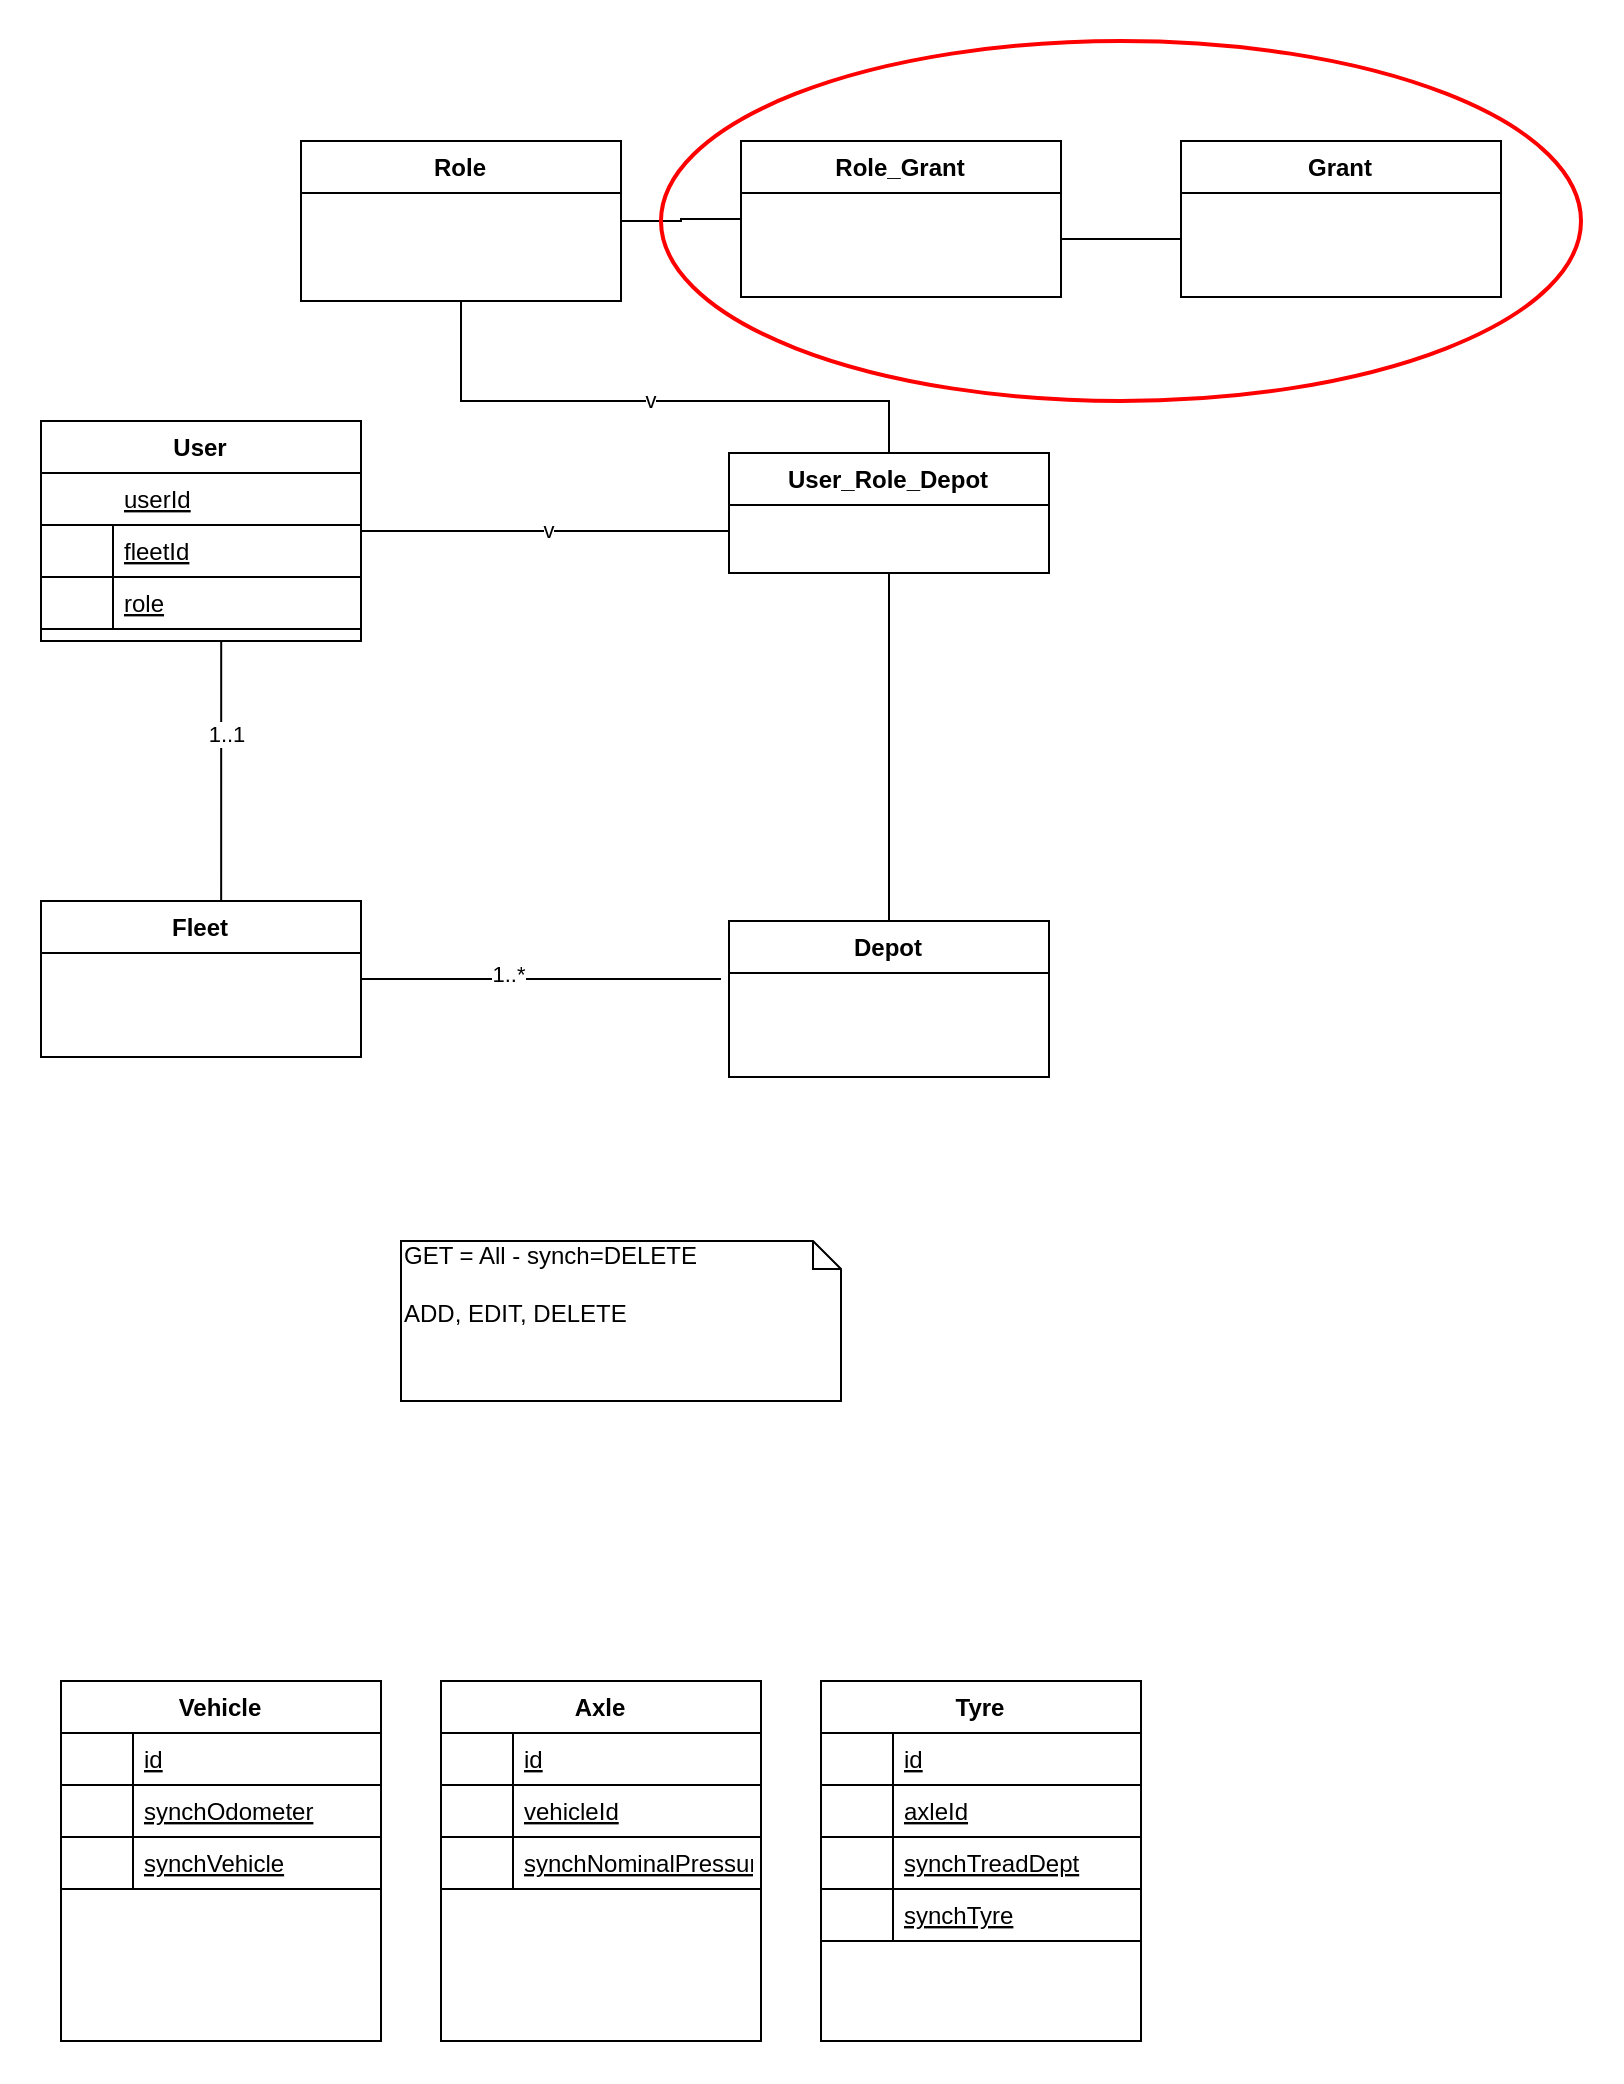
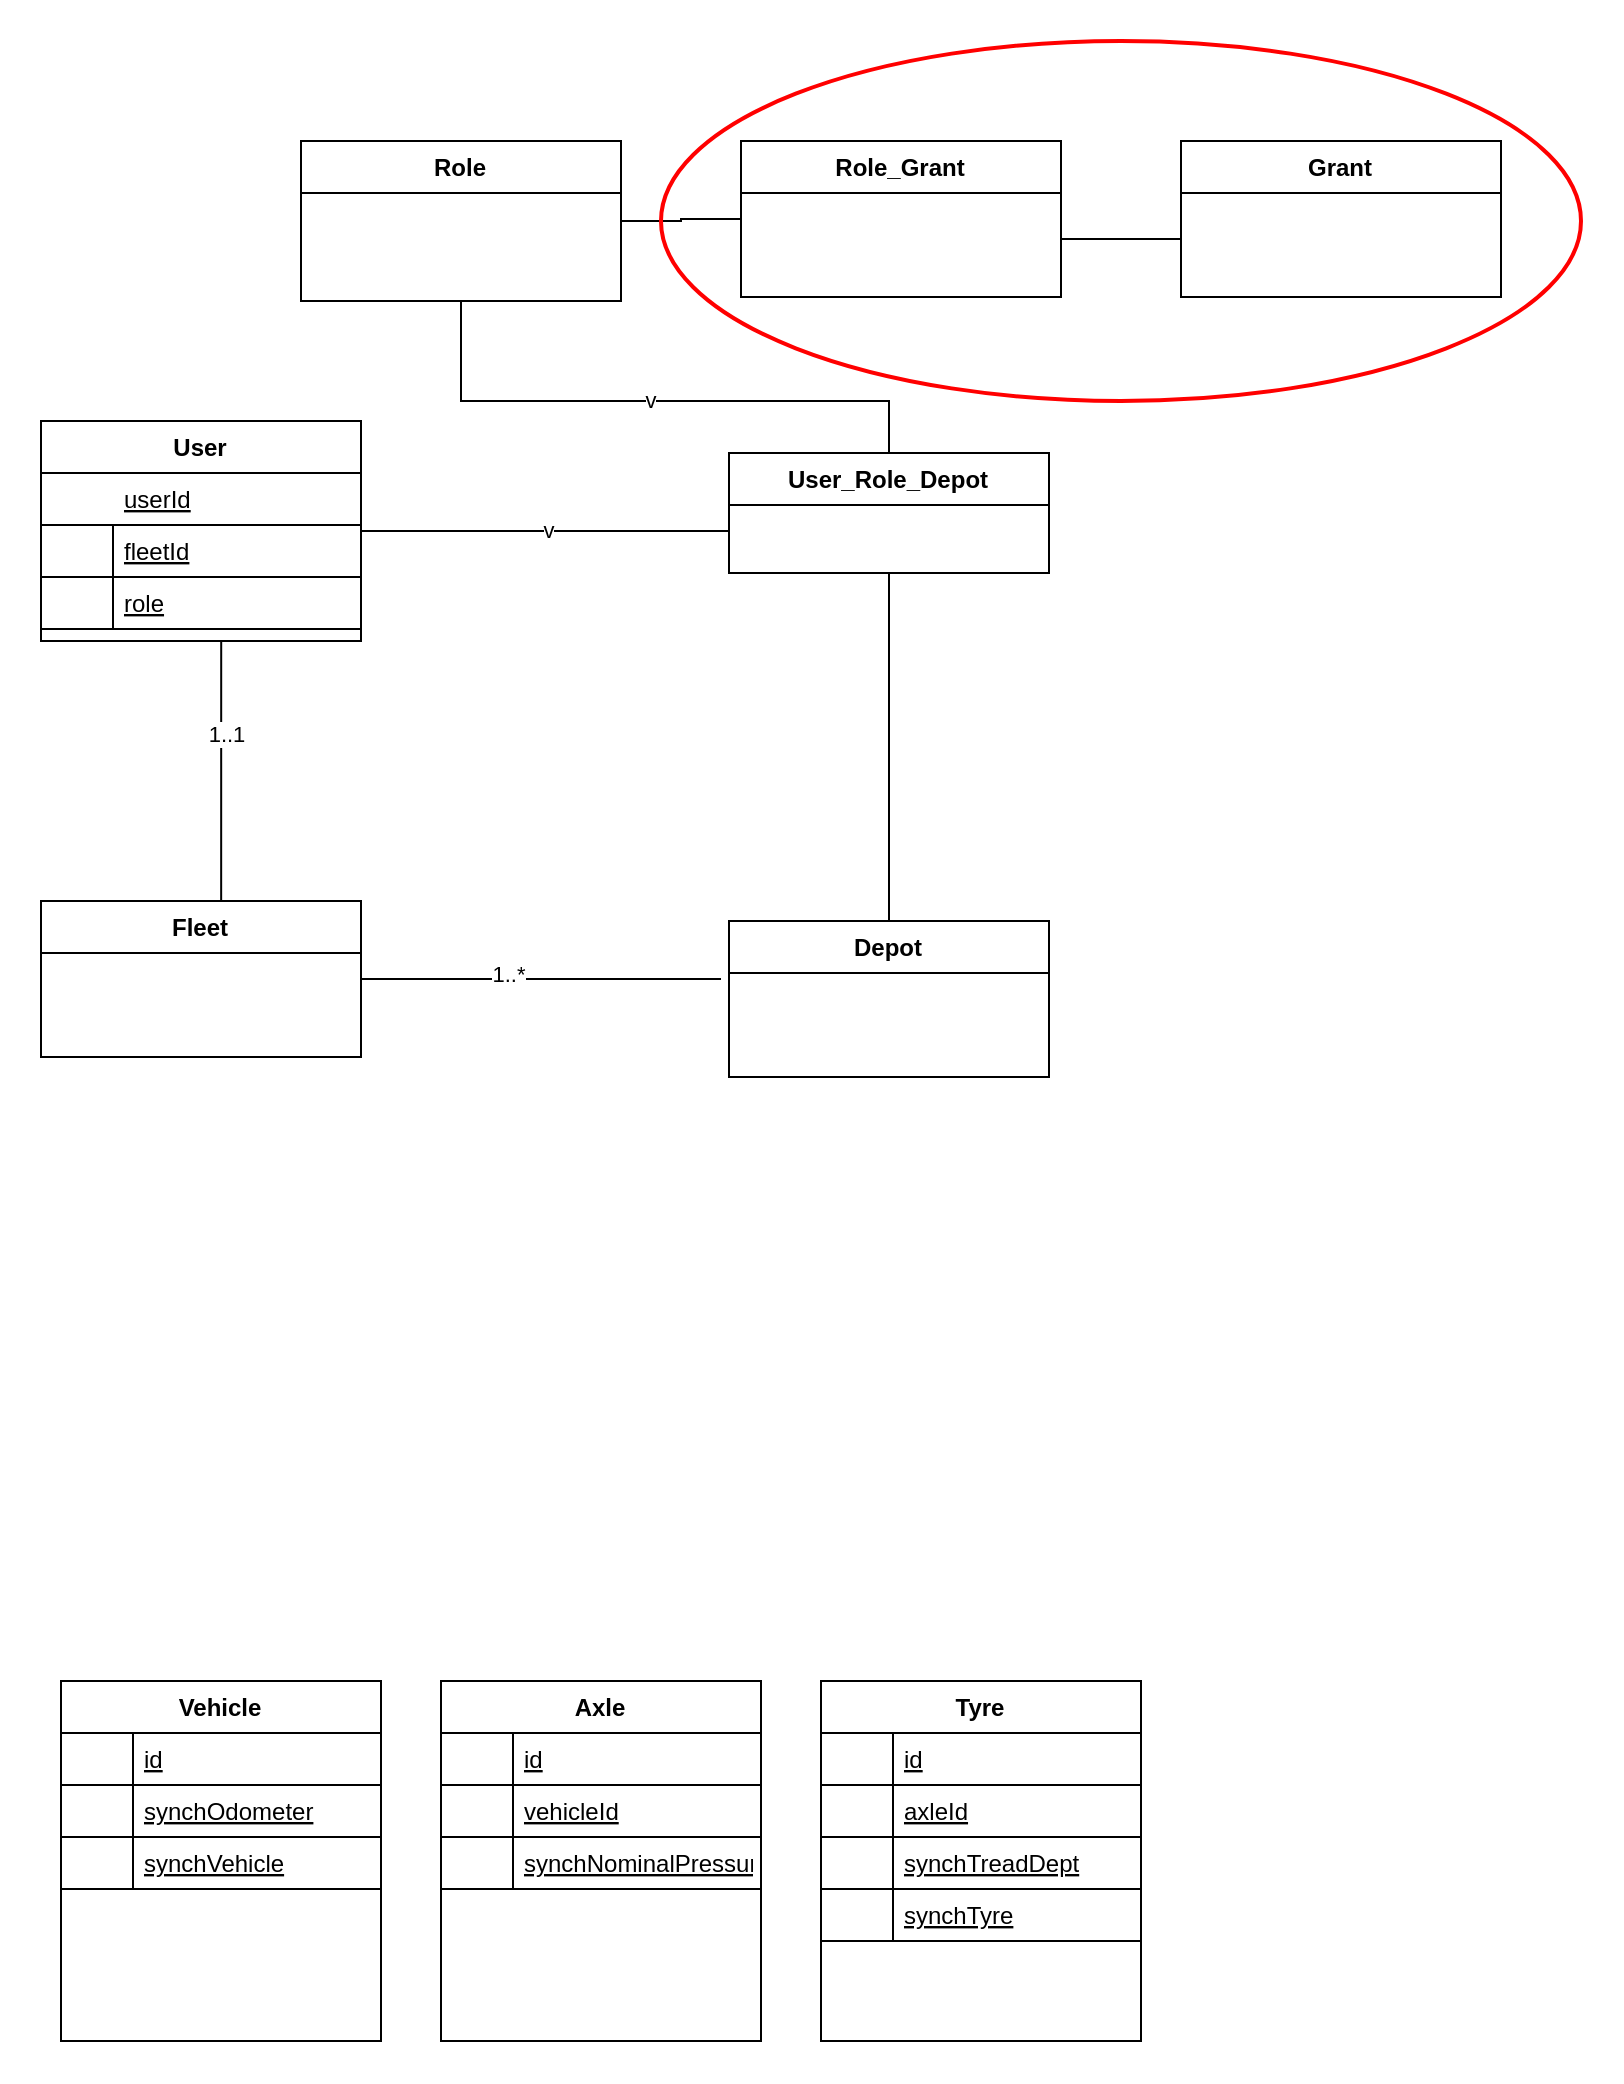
(621, 1321) -> none
